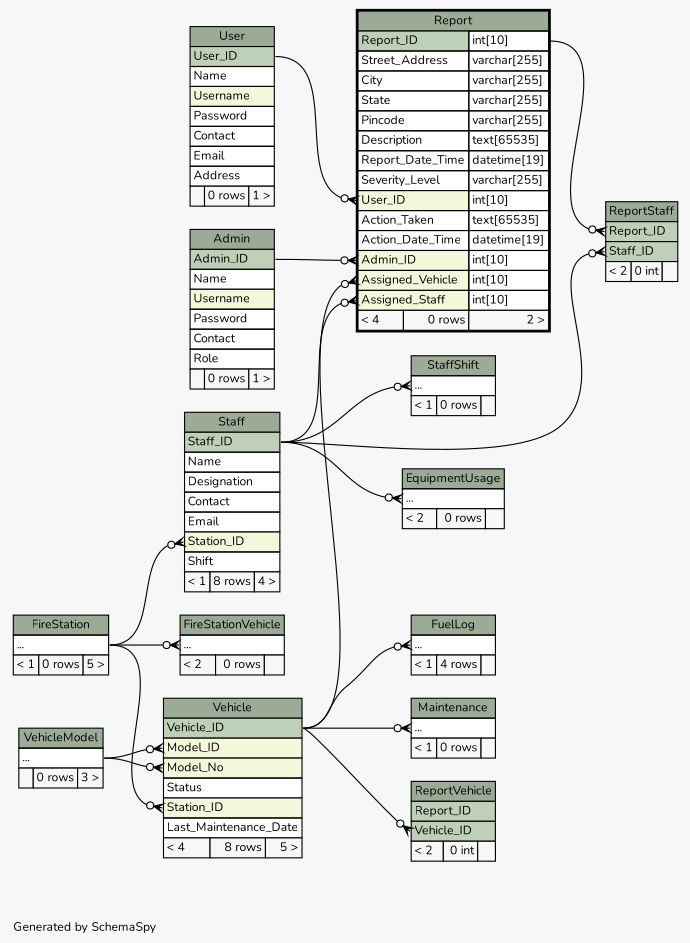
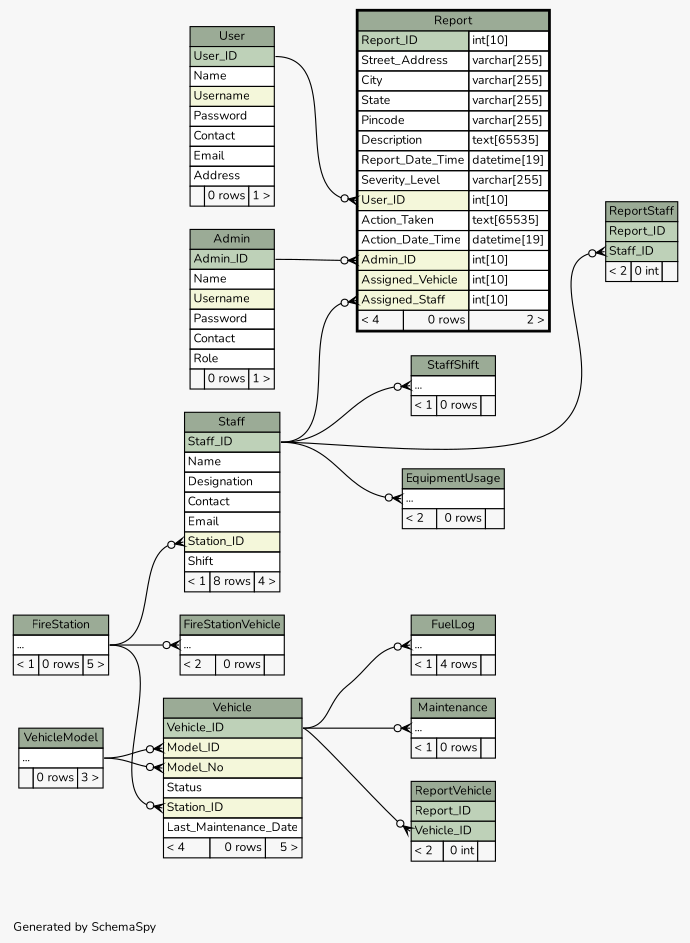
(579, 128) -> none
(331, 512) -> none
(243, 847) -> (243, 847)
